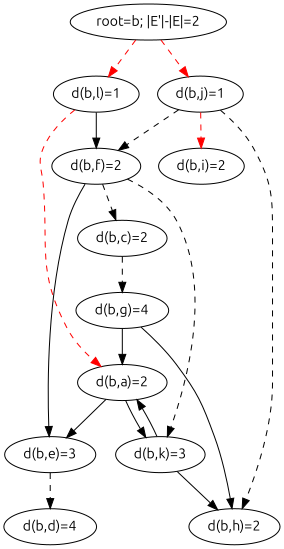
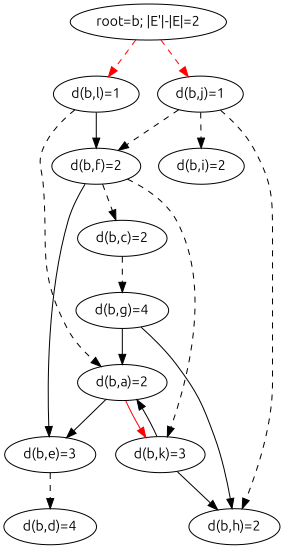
(201, 125) -> (201, 125)
(45, 235) -> (45, 235)
(133, 415) -> (133, 415)
